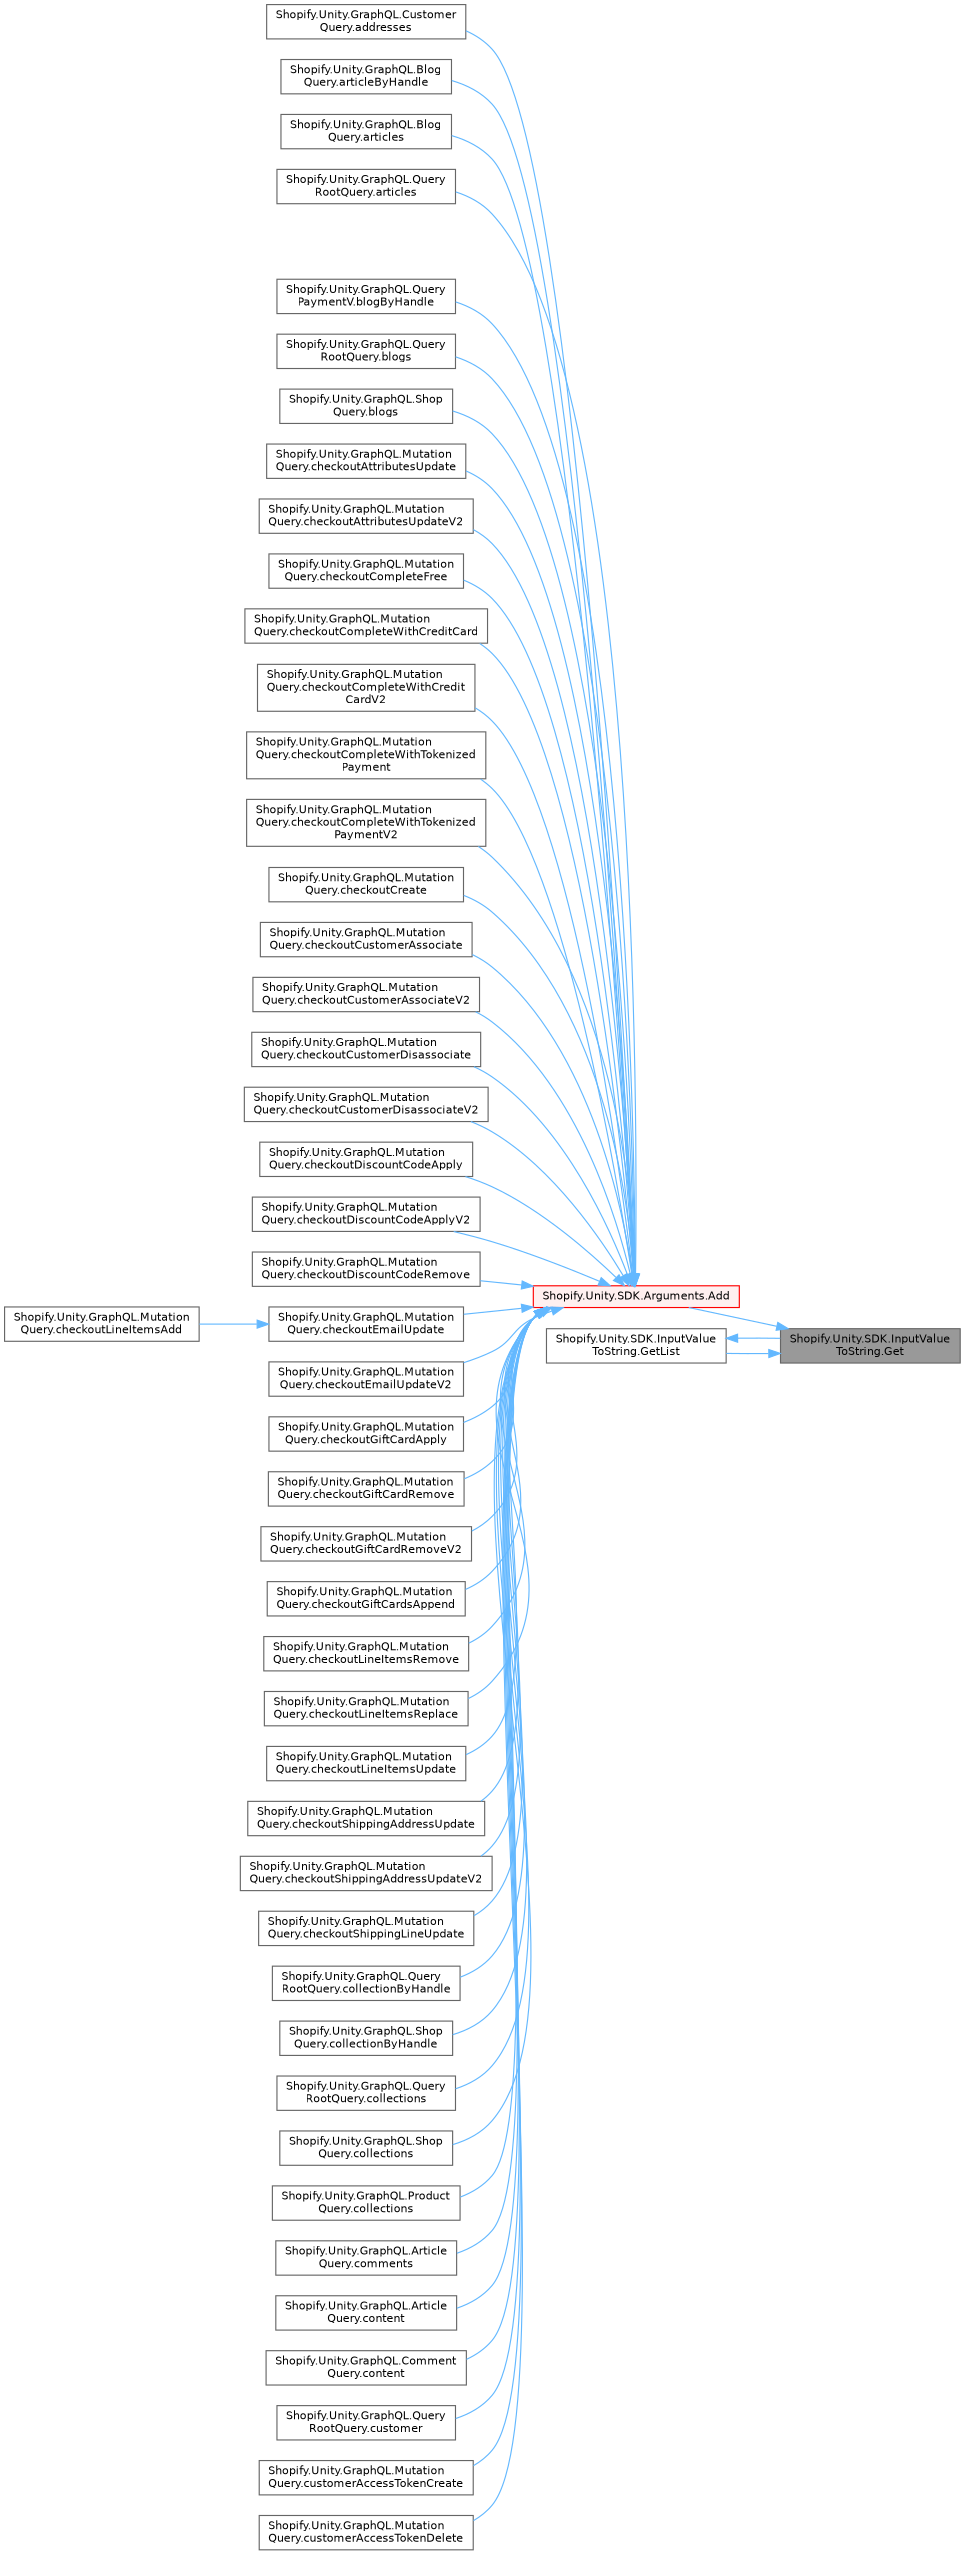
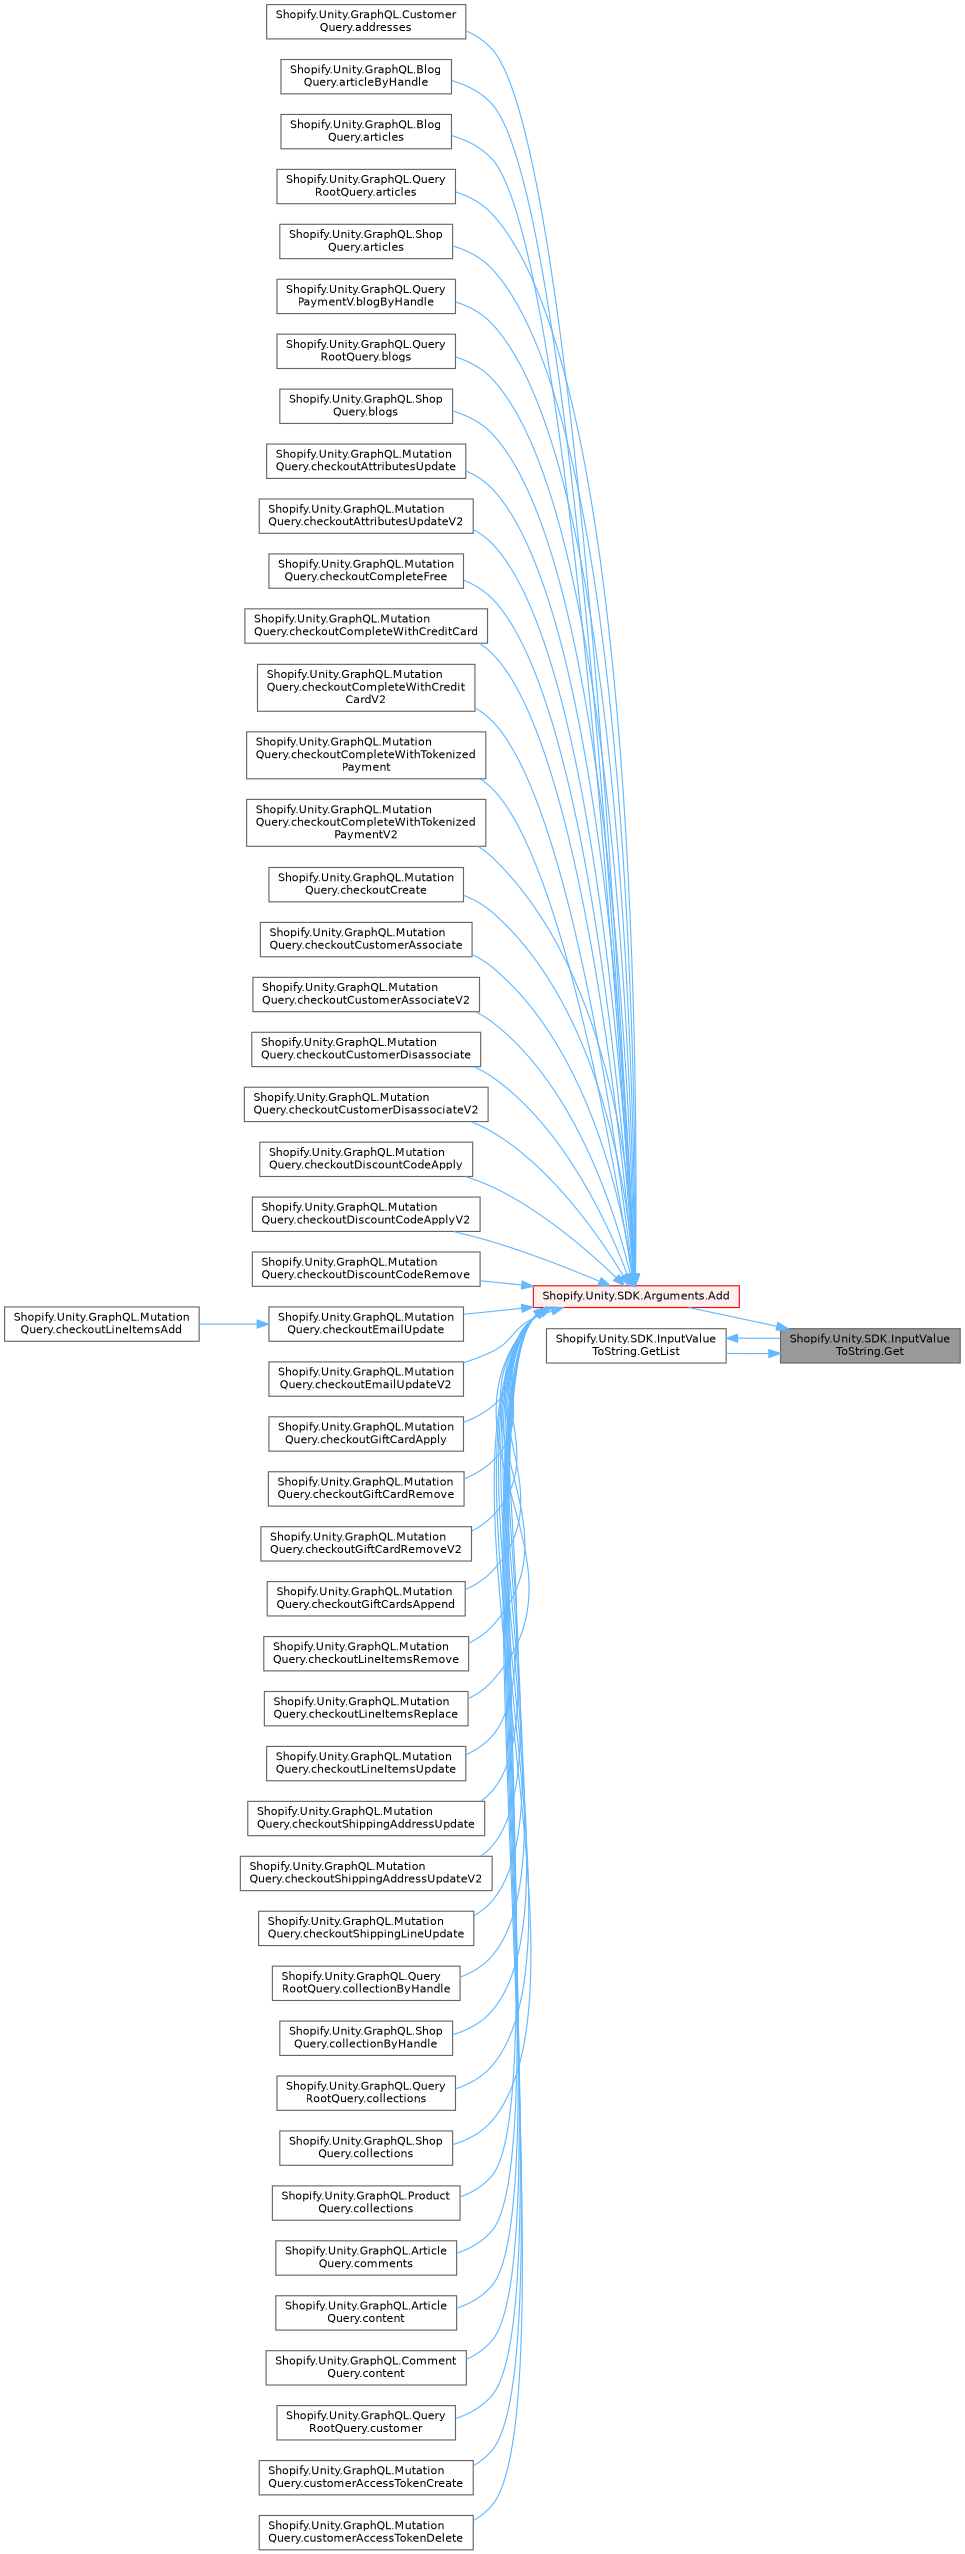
none -> (366, 241)
